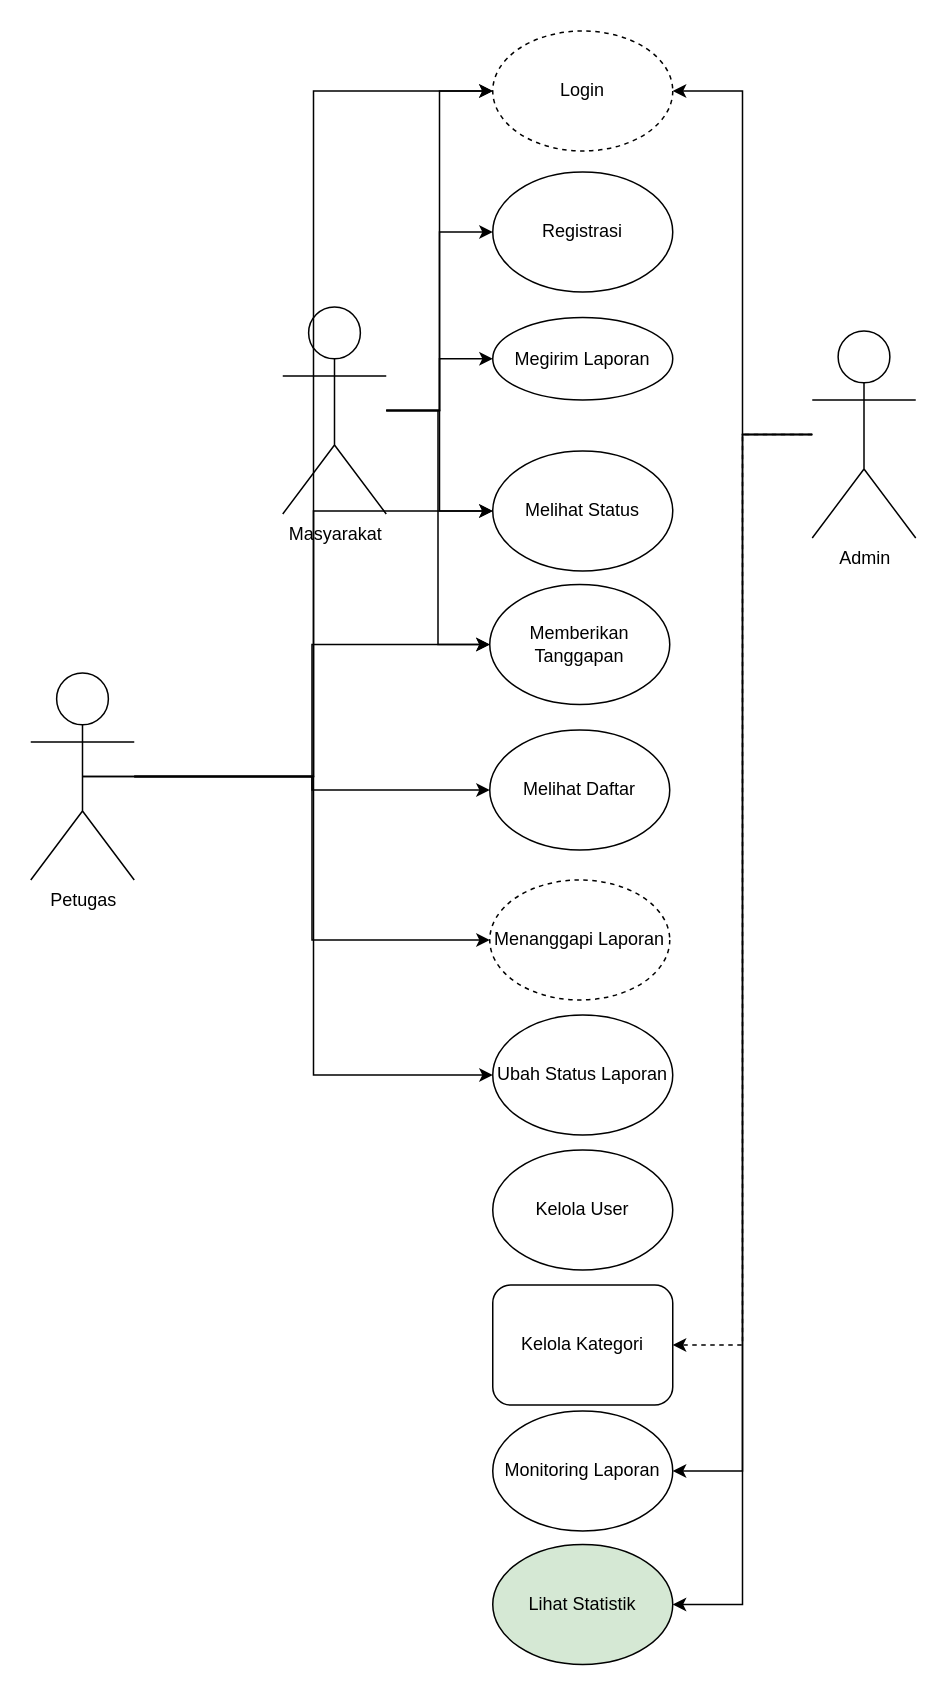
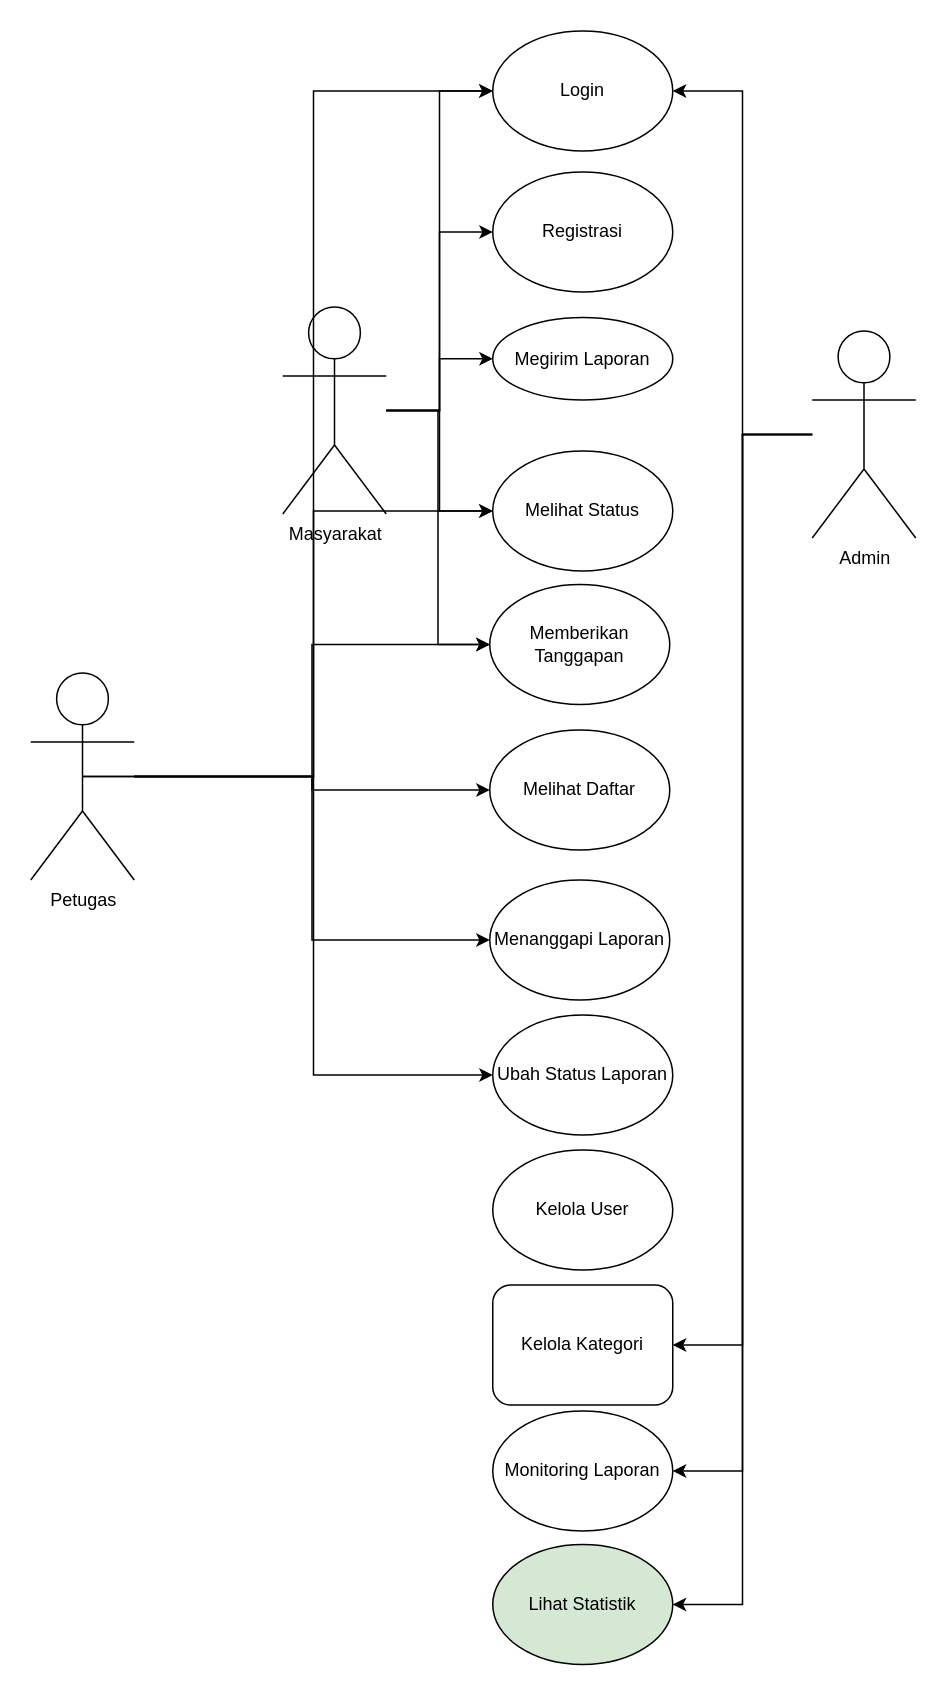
(583, 91) -> (583, 91)
(580, 940) -> (580, 940)
(713, 1345) -> (713, 1345)
